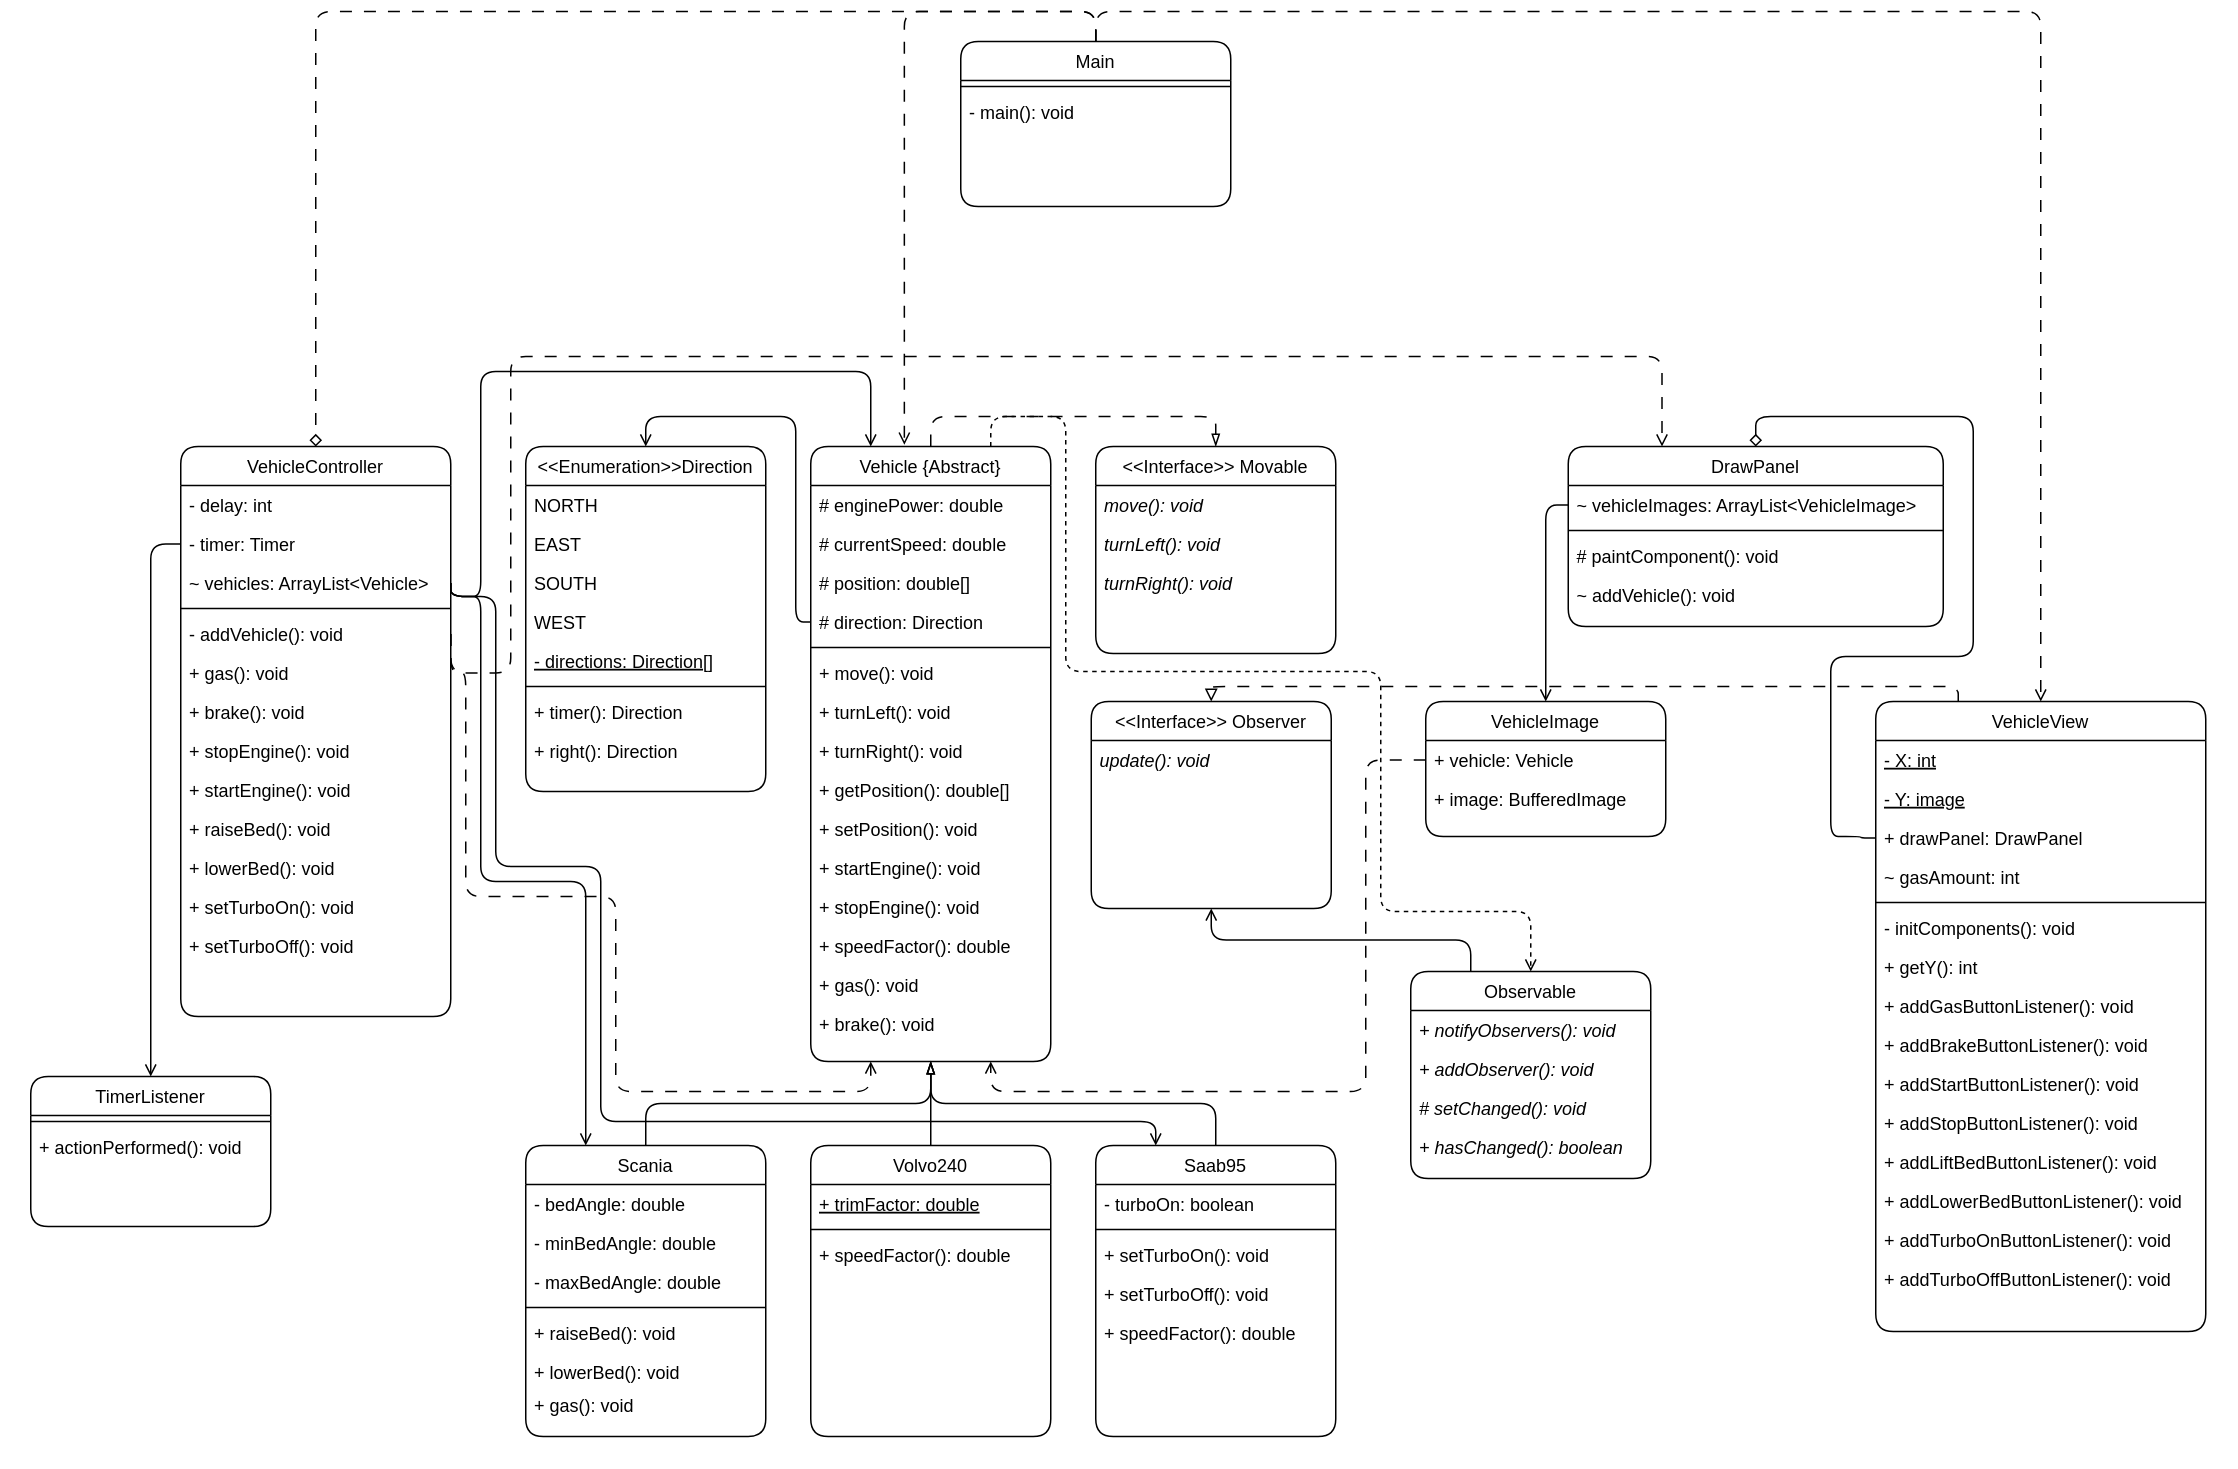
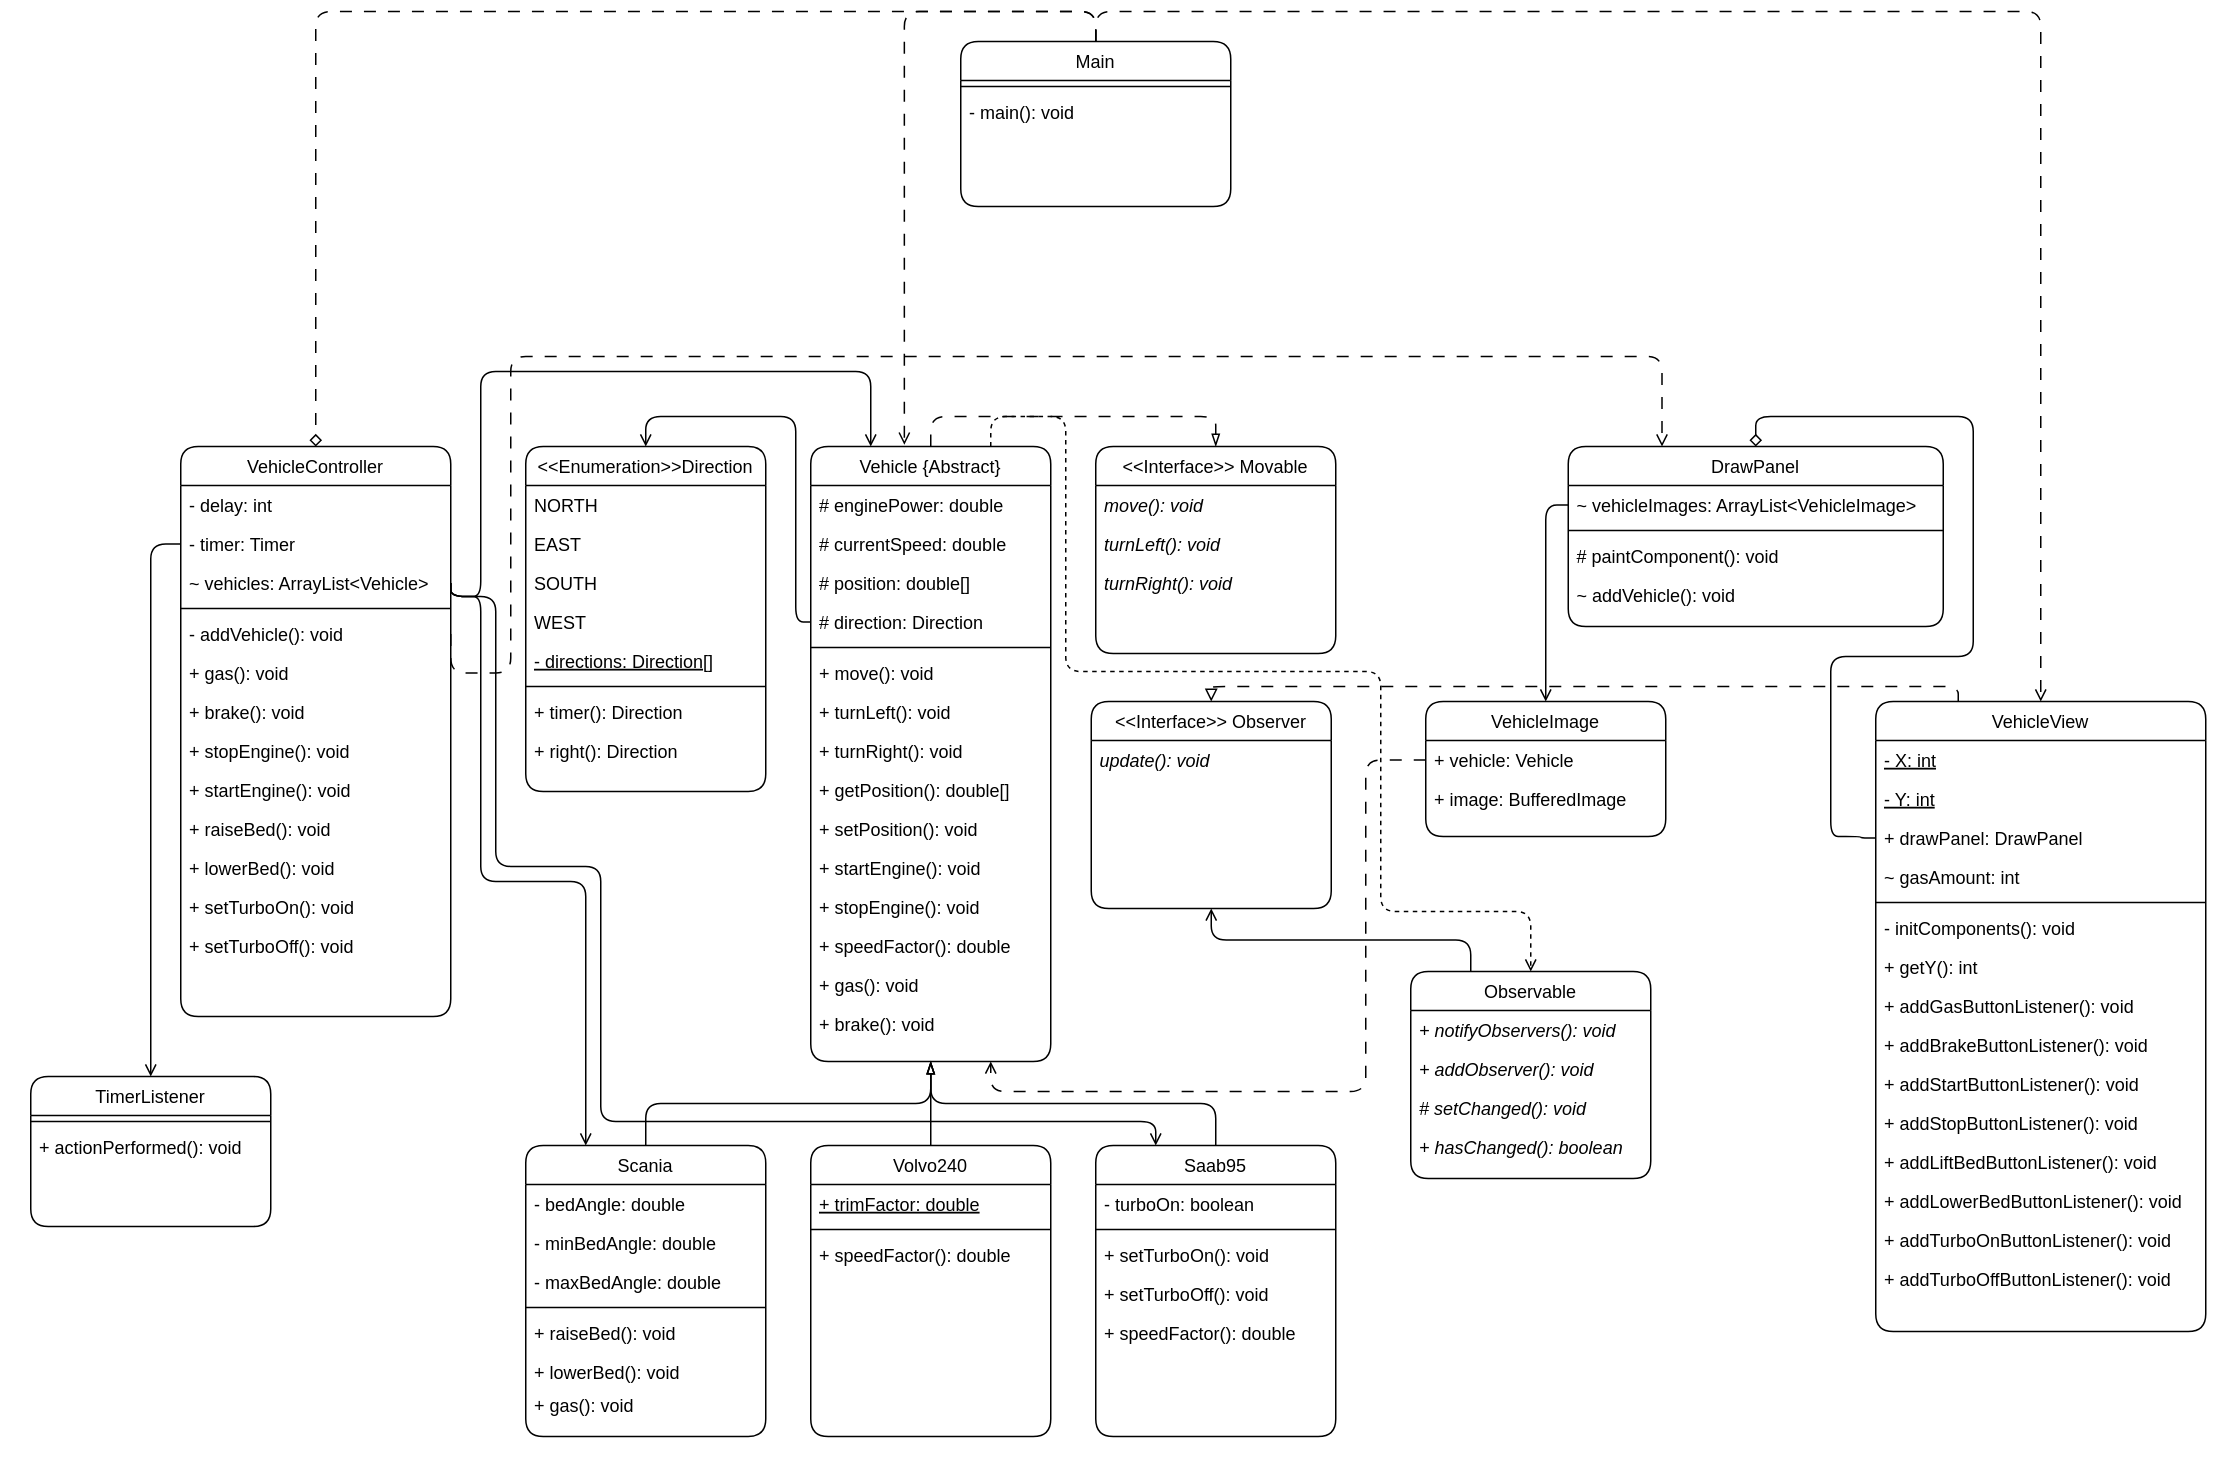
(1925, 800) -> (1915, 800)
(466, 879) -> none
